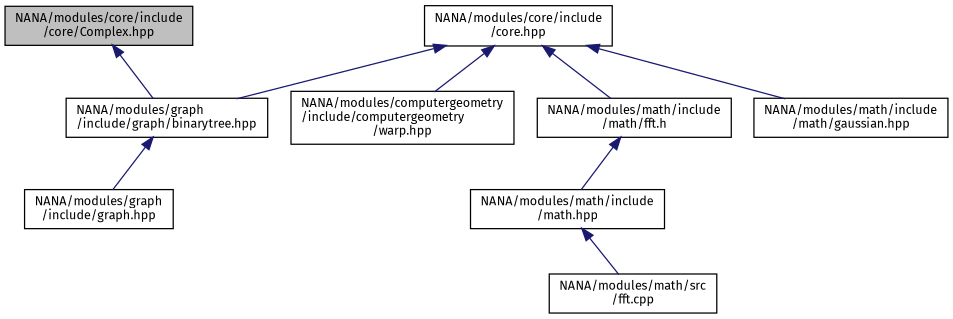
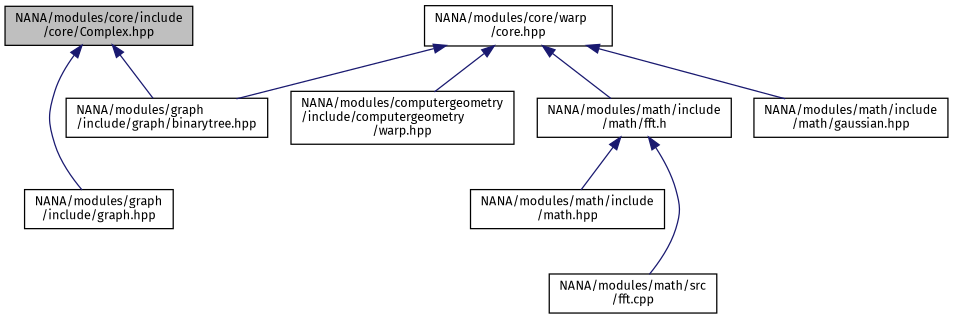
(518, 26) -> (518, 26)
(129, 169) -> (50, 124)
(604, 256) -> (679, 212)
